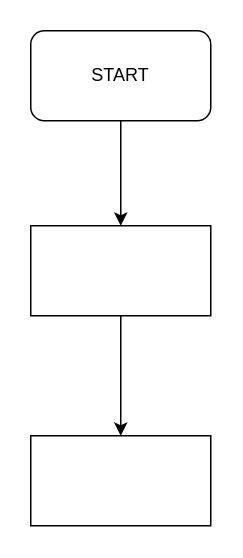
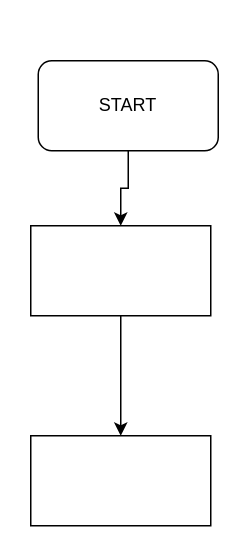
(121, 76) -> (128, 106)
